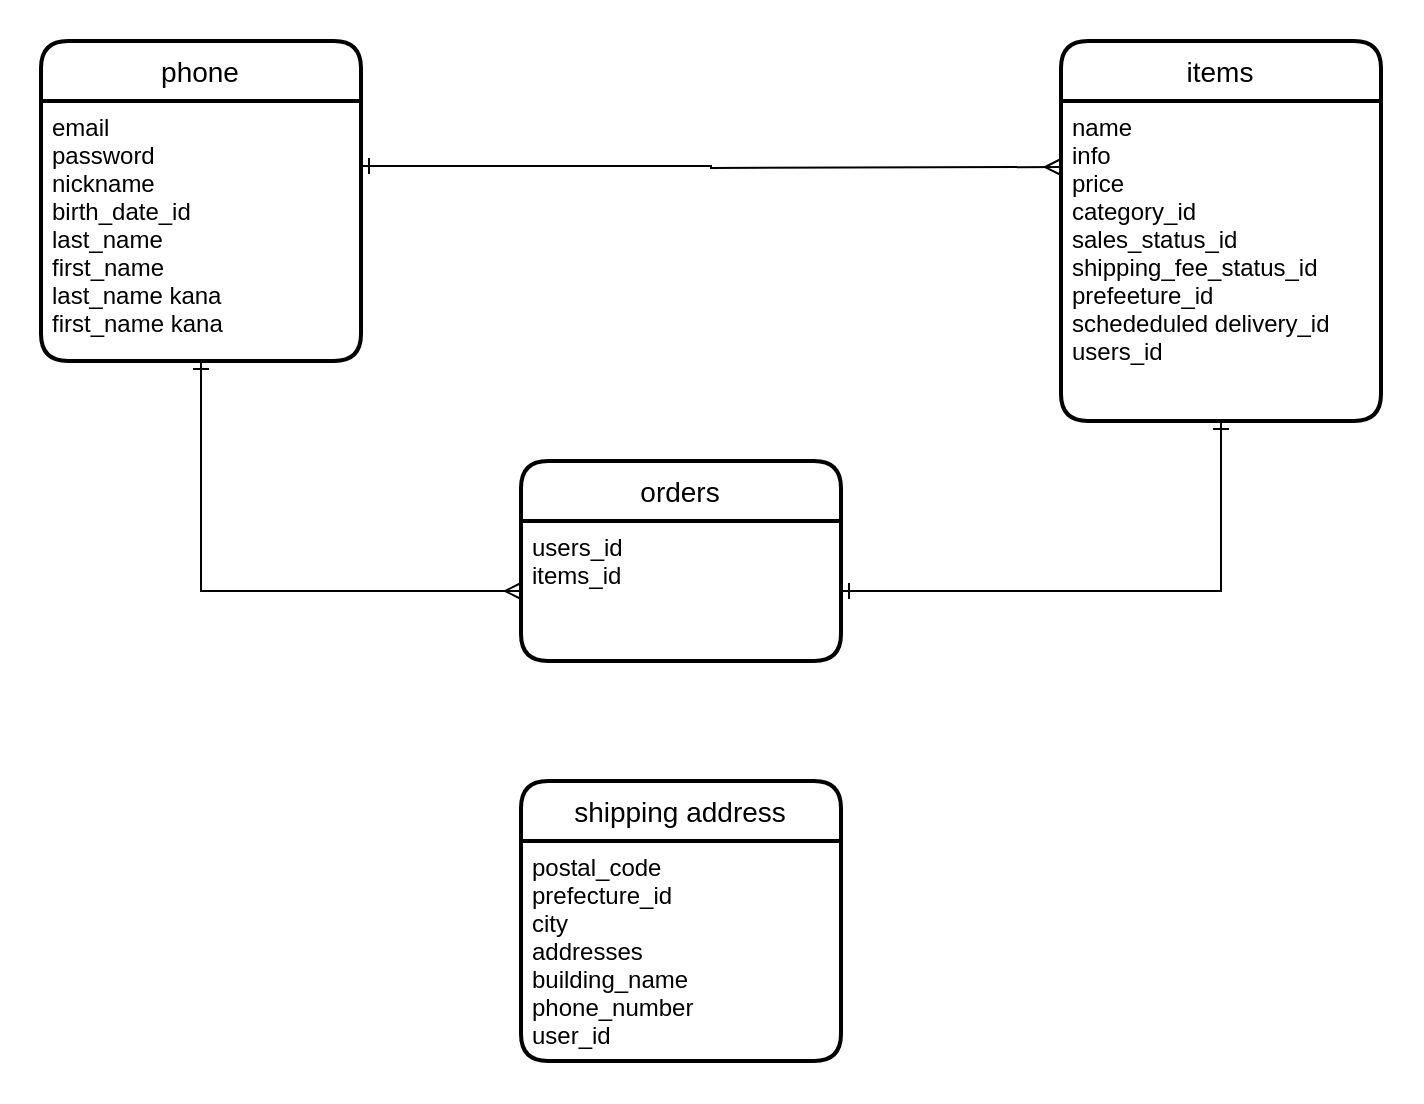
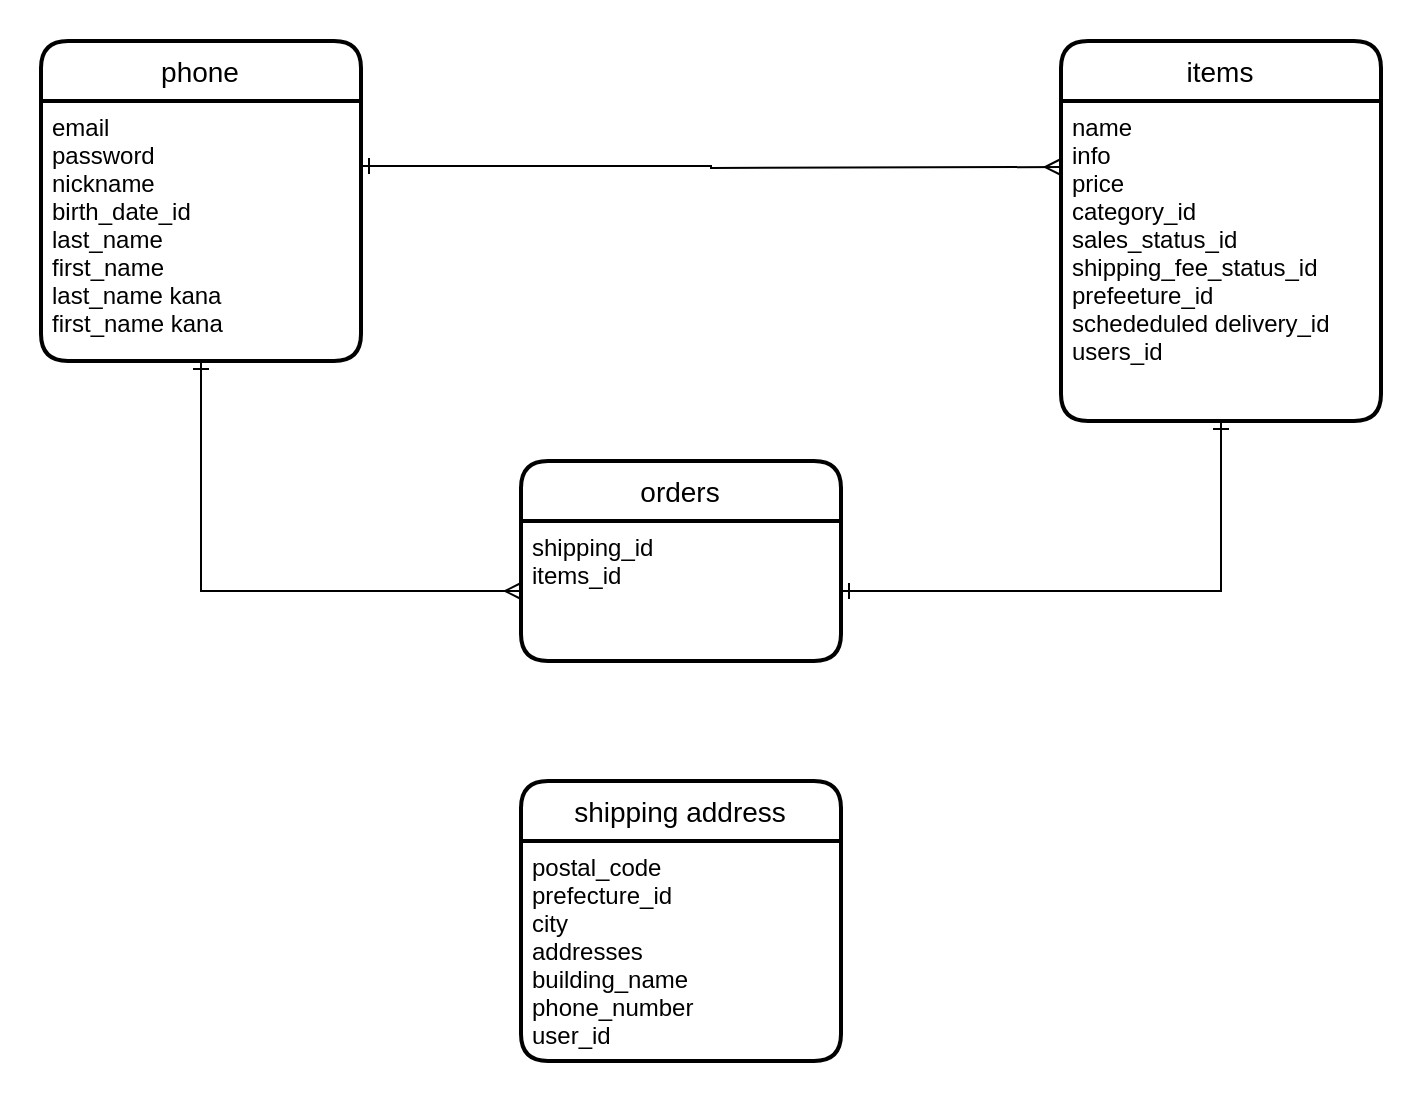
(583, 548) -> (597, 548)
